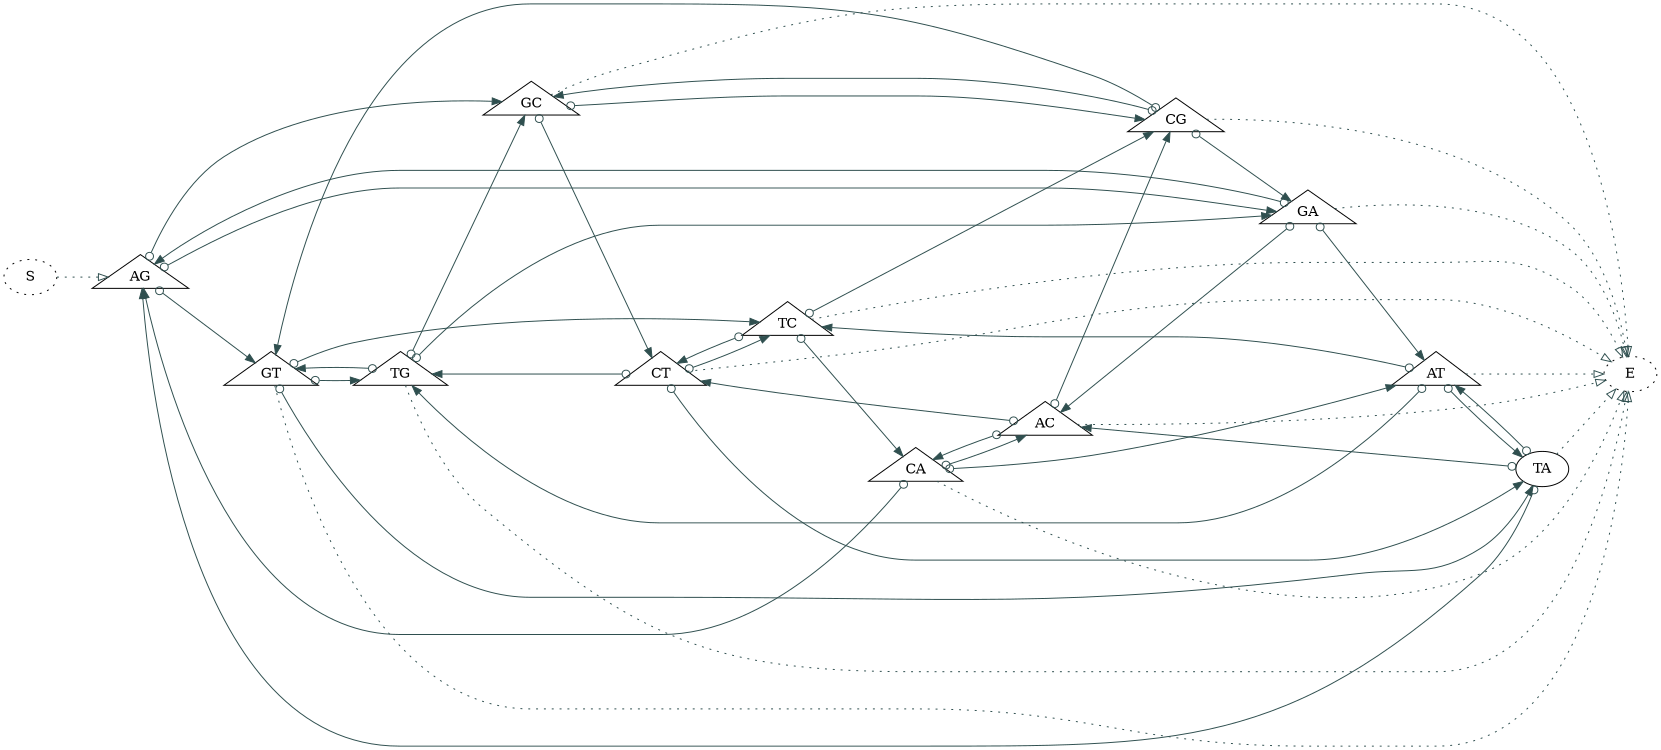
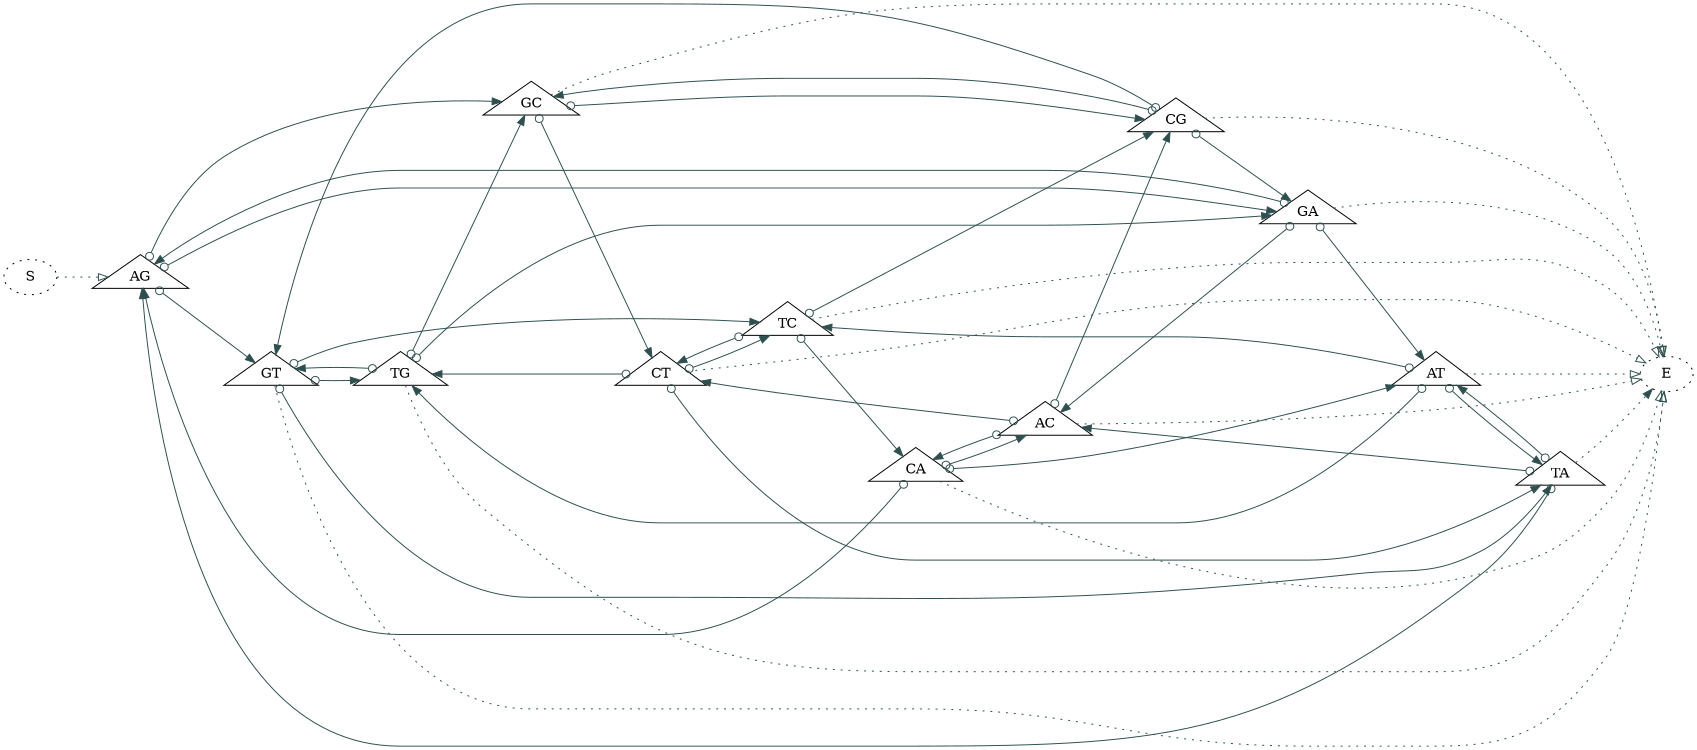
(1583, 425) -> (1612, 431)
(1542, 469) -> (1560, 474)
